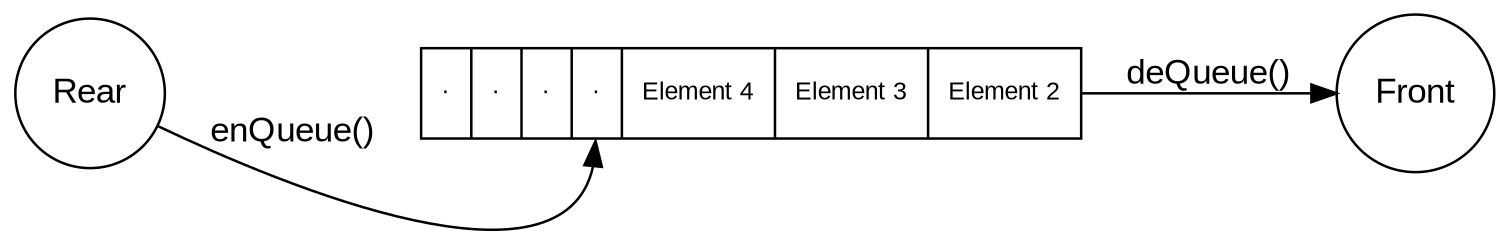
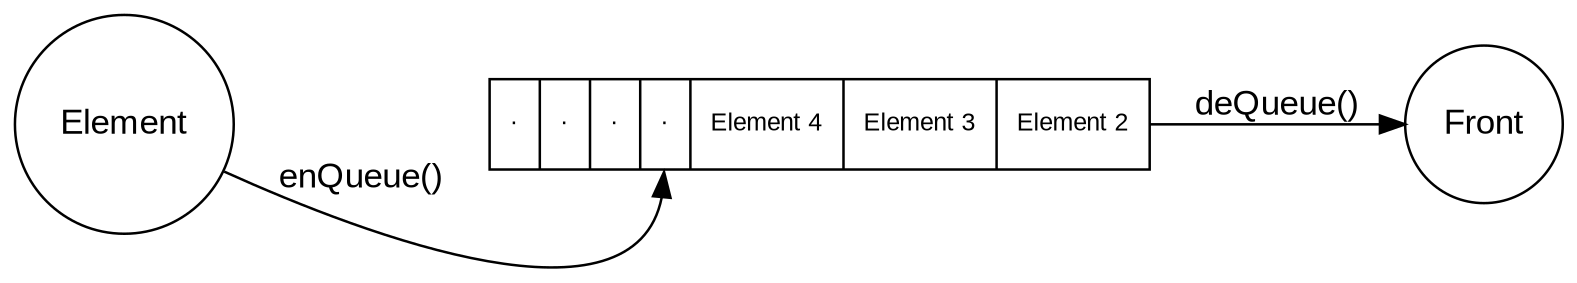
(90, 93) -> (124, 124)
